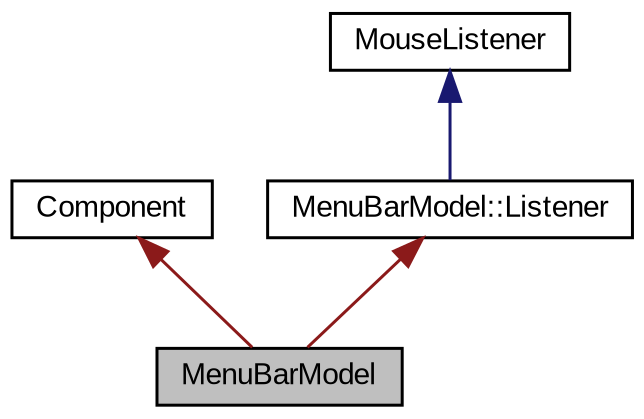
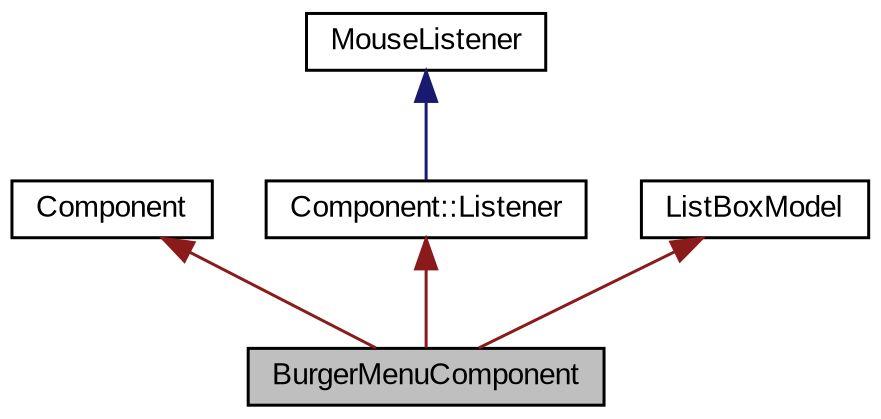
(450, 209) -> (426, 209)
none -> (755, 209)
(280, 377) -> (426, 377)
